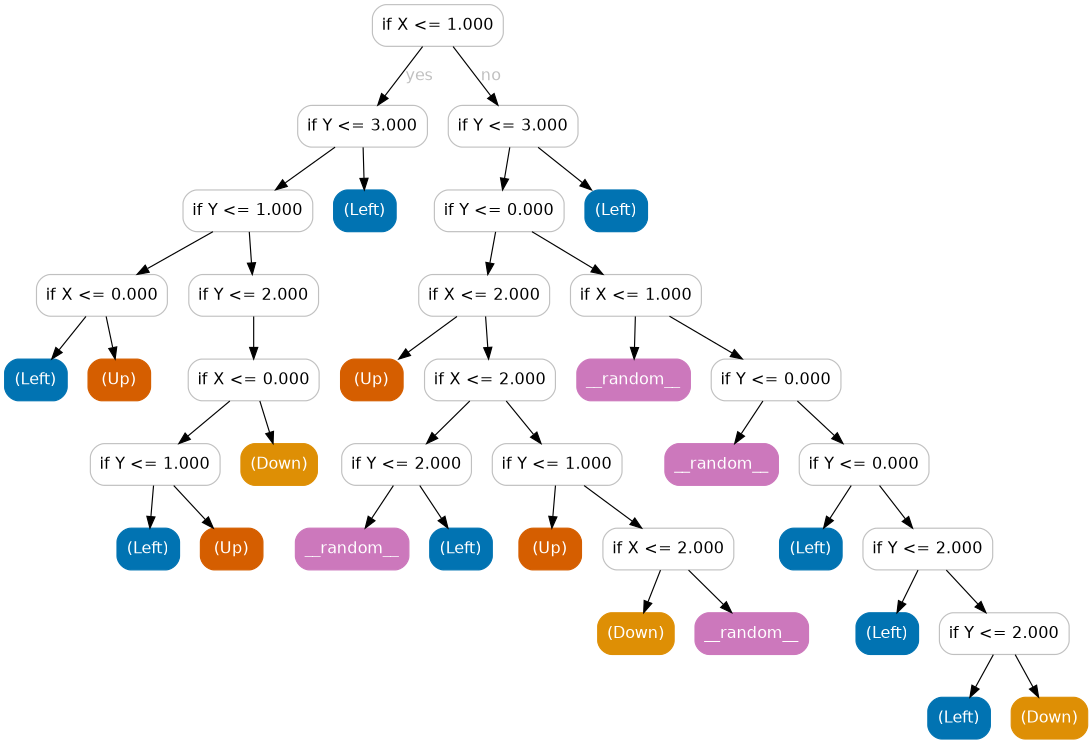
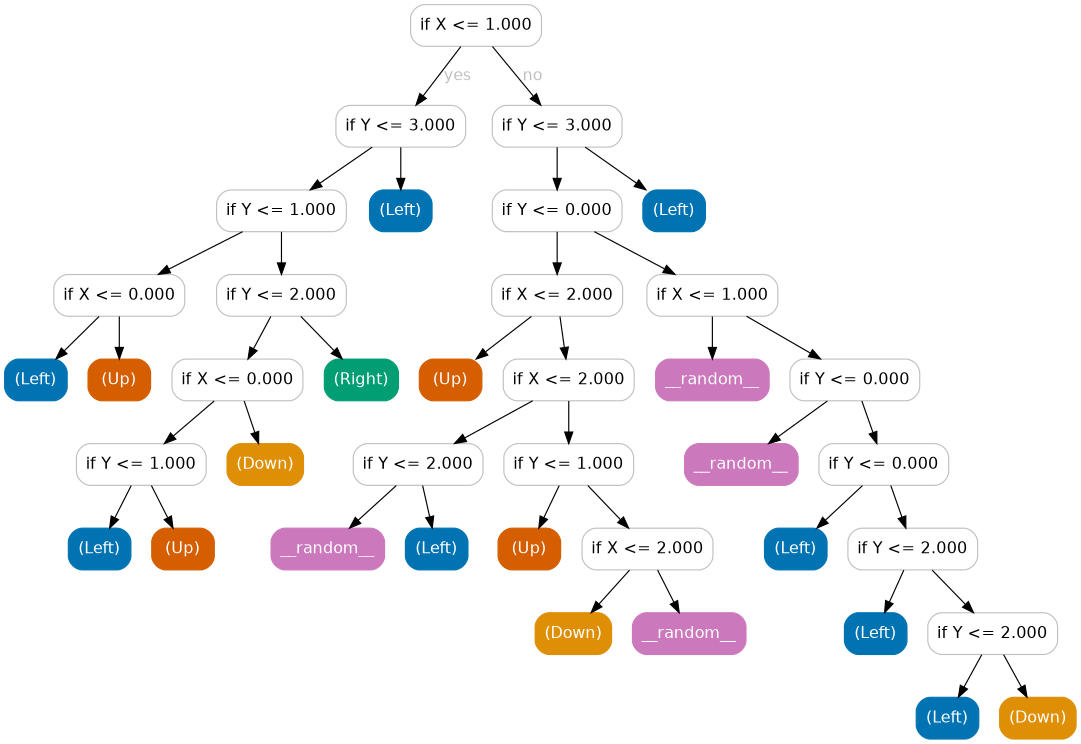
none -> (361, 380)
